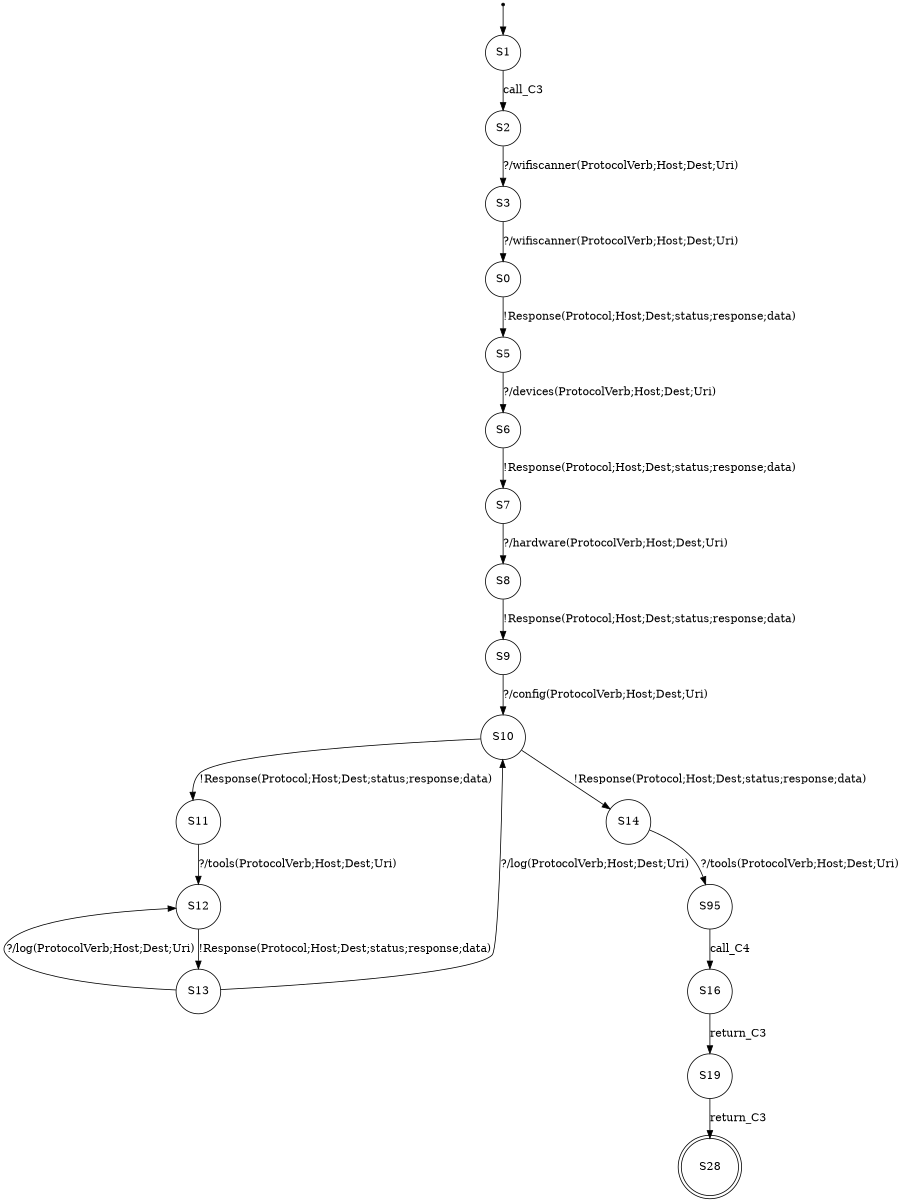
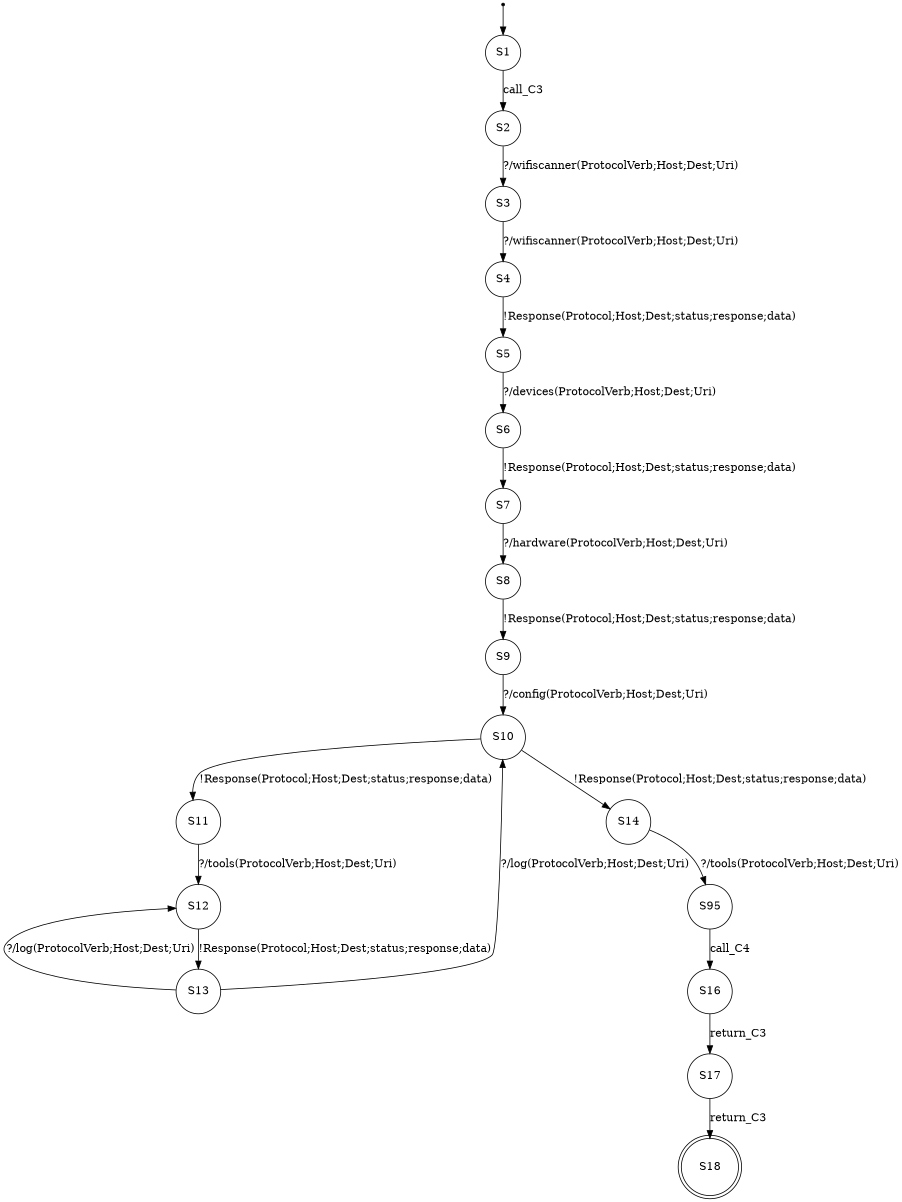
(503, 279) -> (503, 279)
(710, 1076) -> (710, 1076)
(710, 1167) -> (710, 1167)
